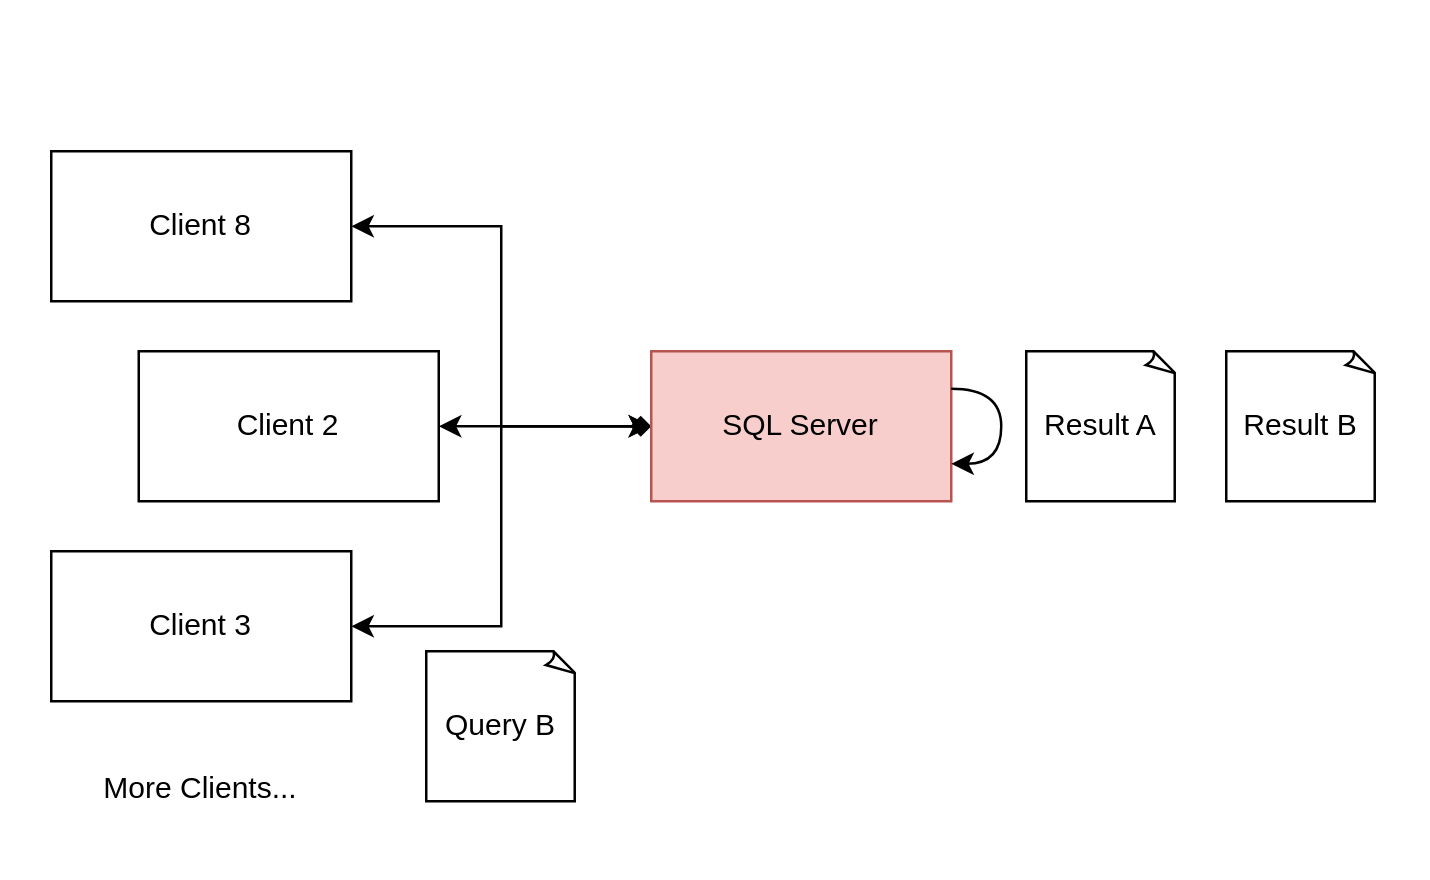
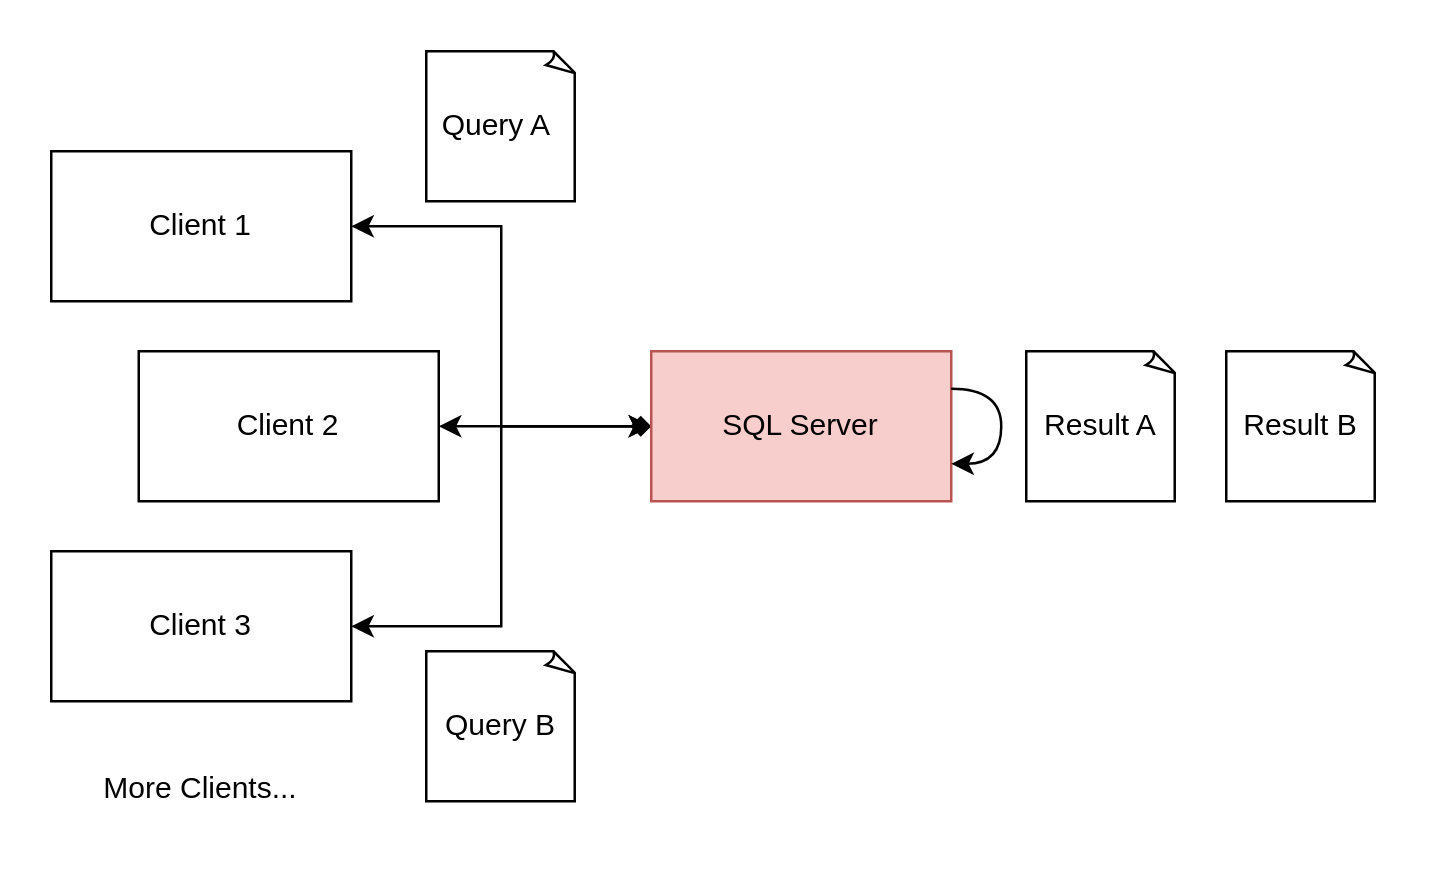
none -> (501, 126)
(201, 226) -> (201, 226)
